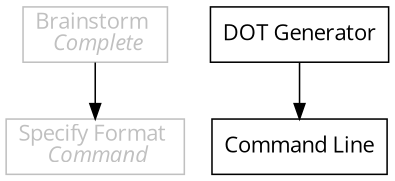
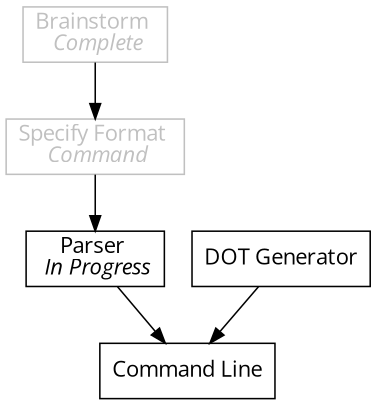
none -> (95, 259)
